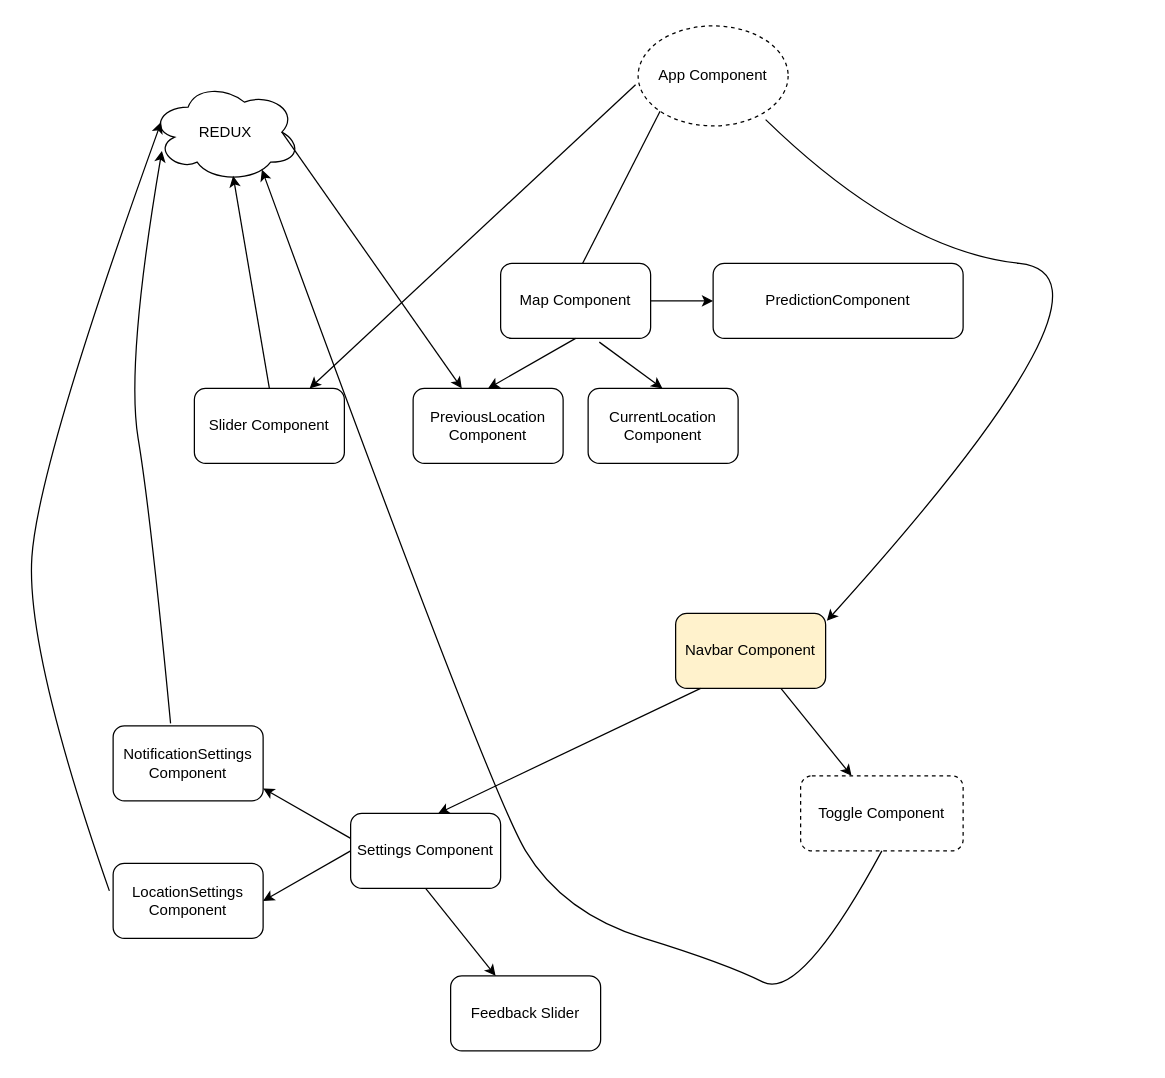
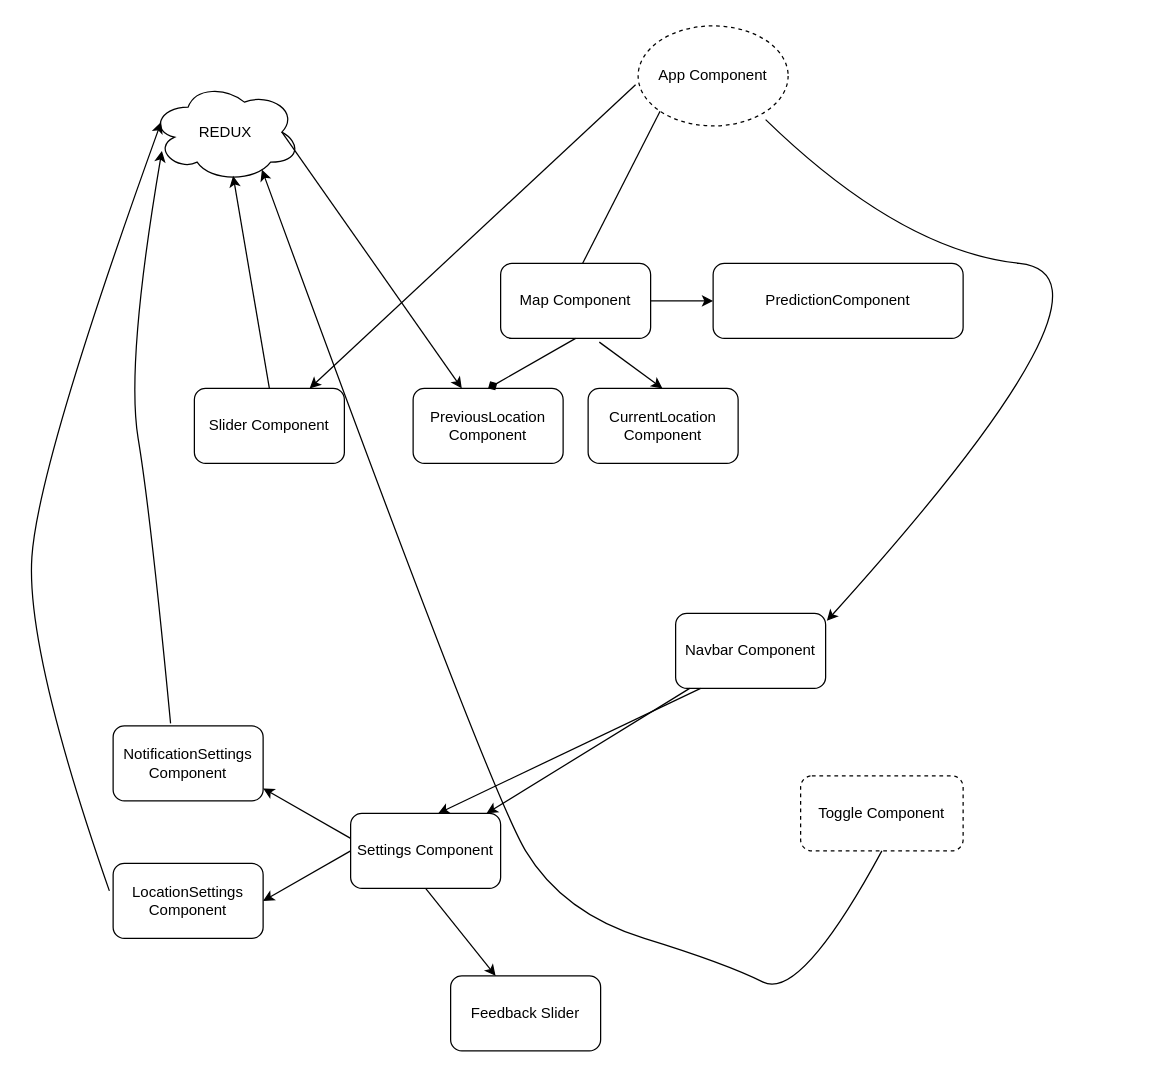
(497, 383) -> (497, 383)
(751, 651) -> (751, 651)
(814, 729) -> (568, 763)
